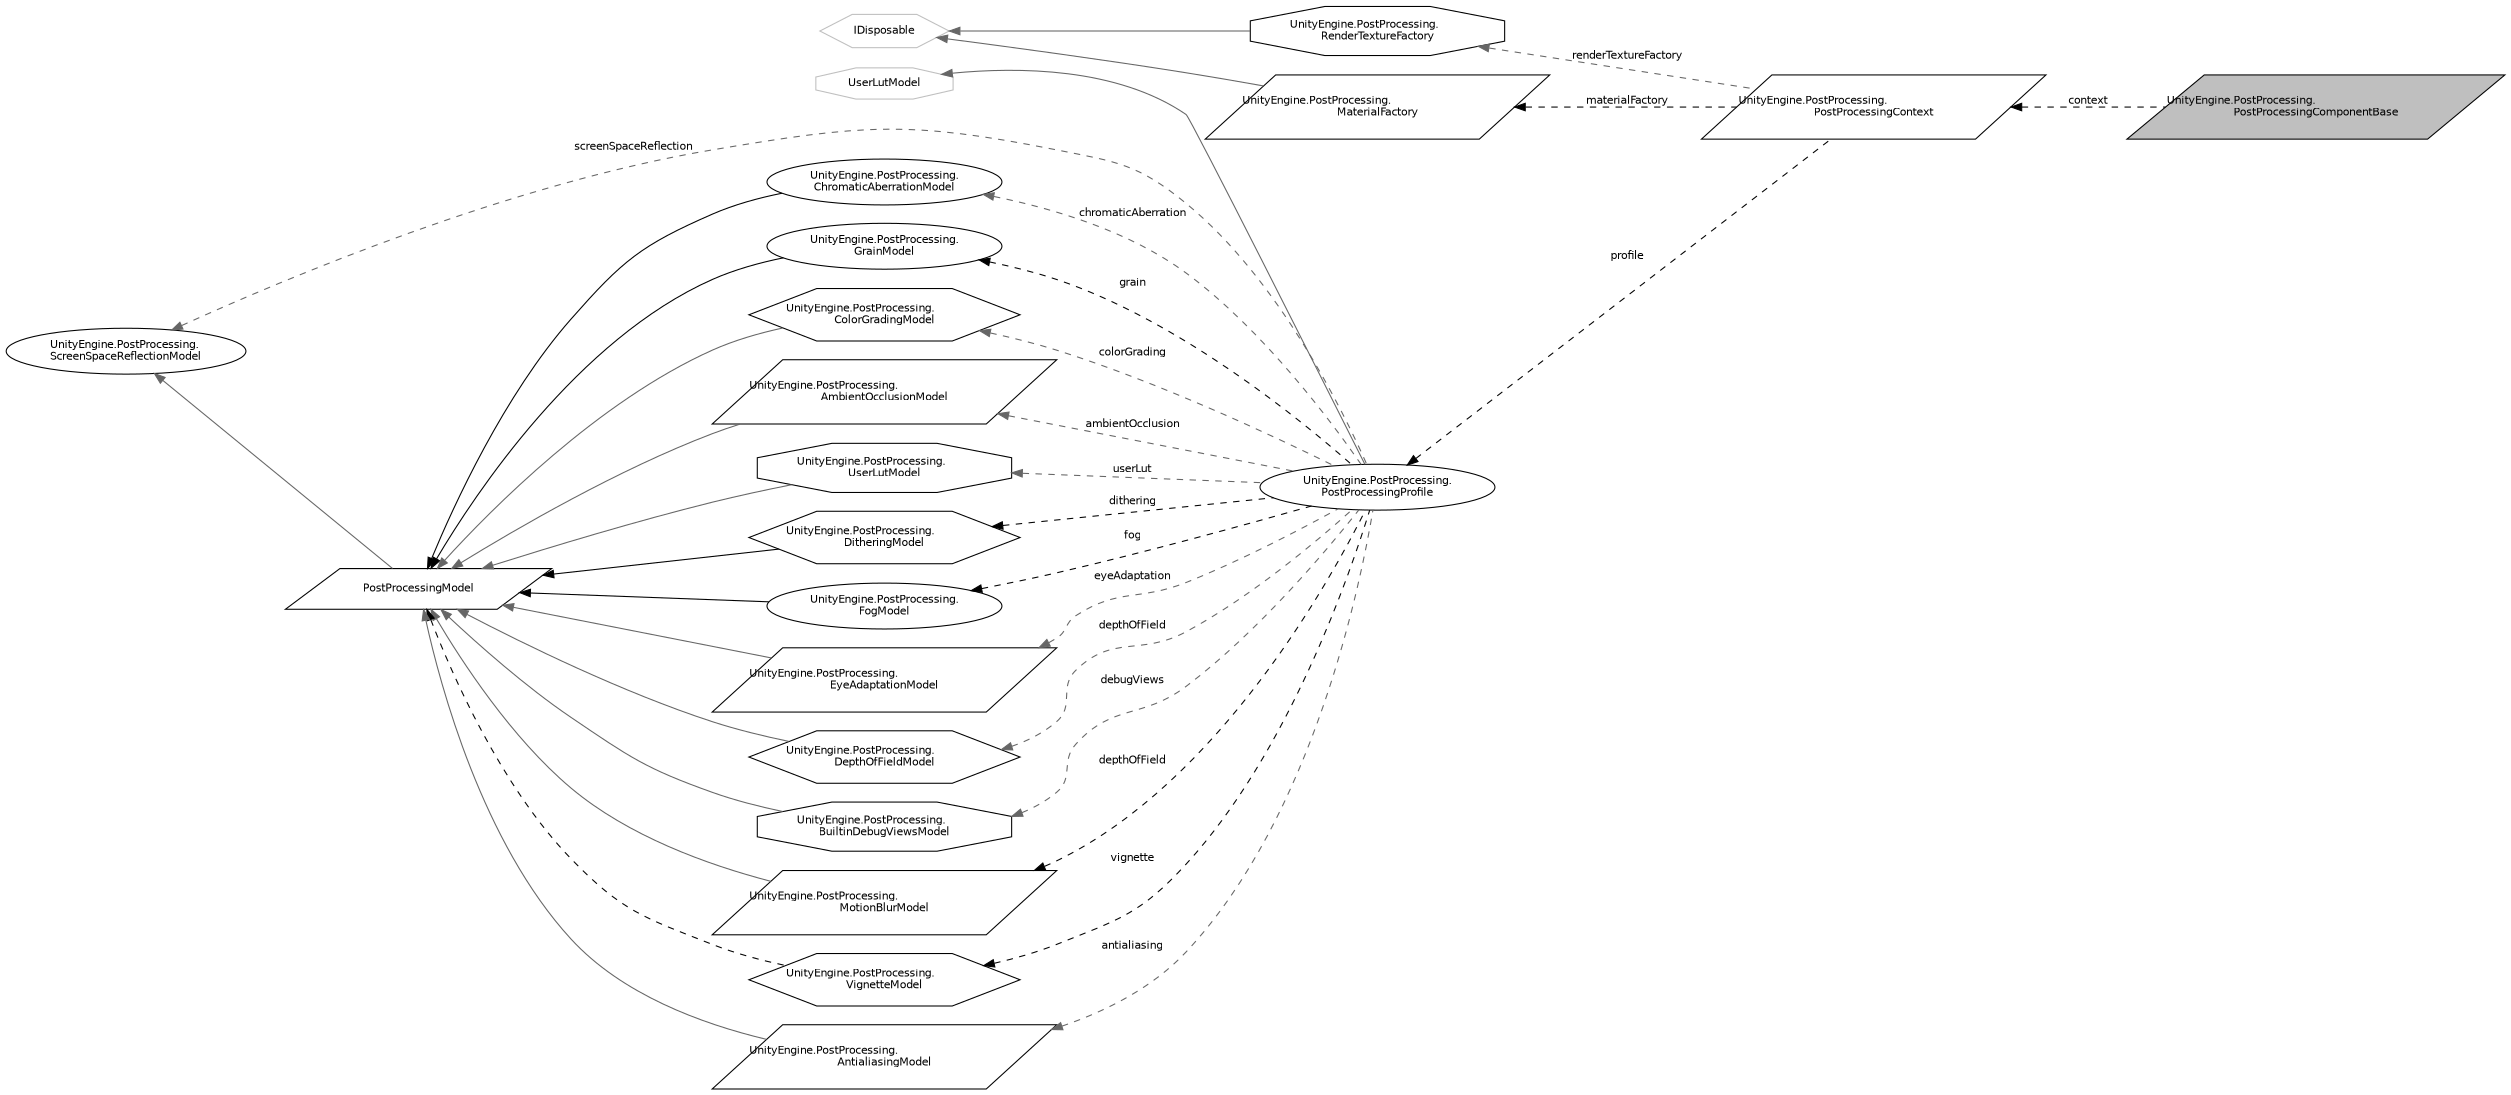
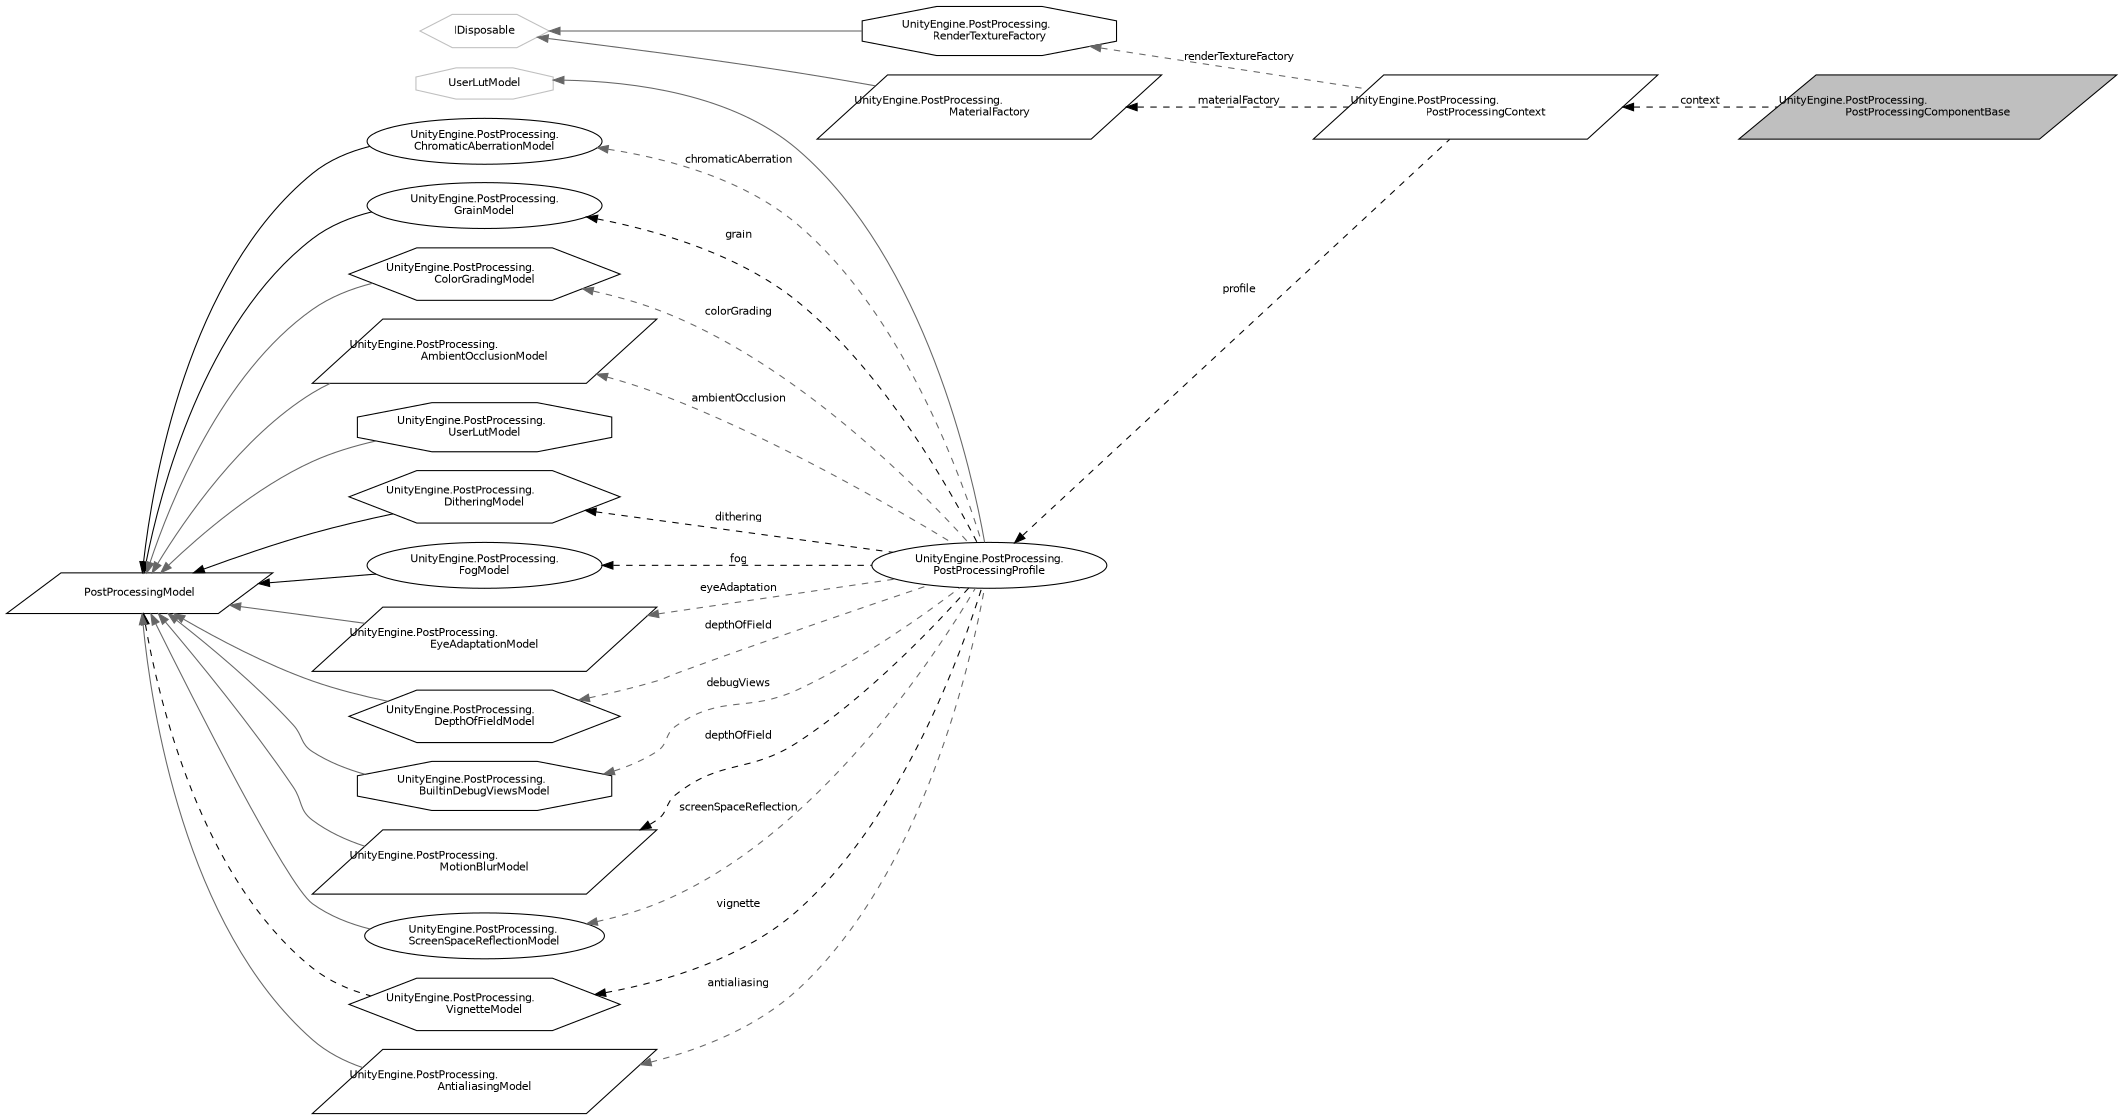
(278, 474) -> (244, 795)
(1142, 478) -> none
